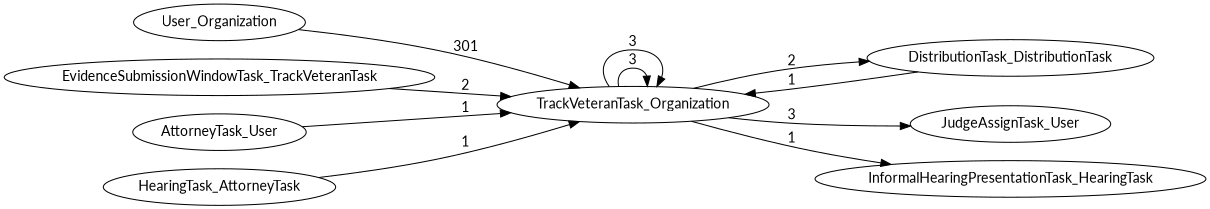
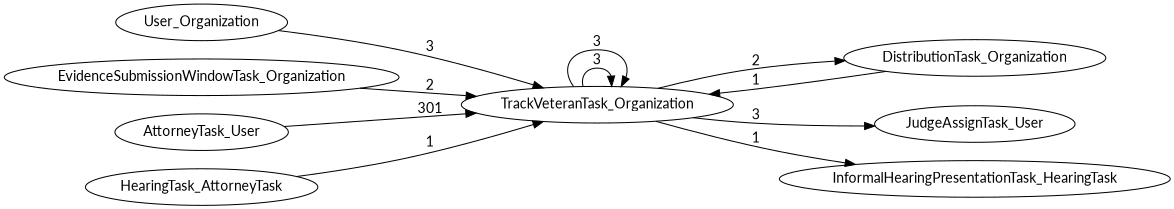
(466, 47) -> (430, 47)
(1010, 58) -> (975, 58)
(219, 77) -> (202, 77)
(466, 108) -> (430, 109)
